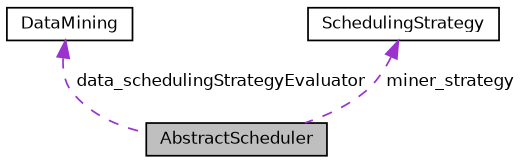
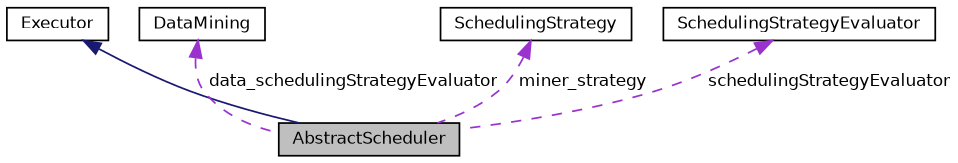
none -> (58, 24)
none -> (799, 24)
